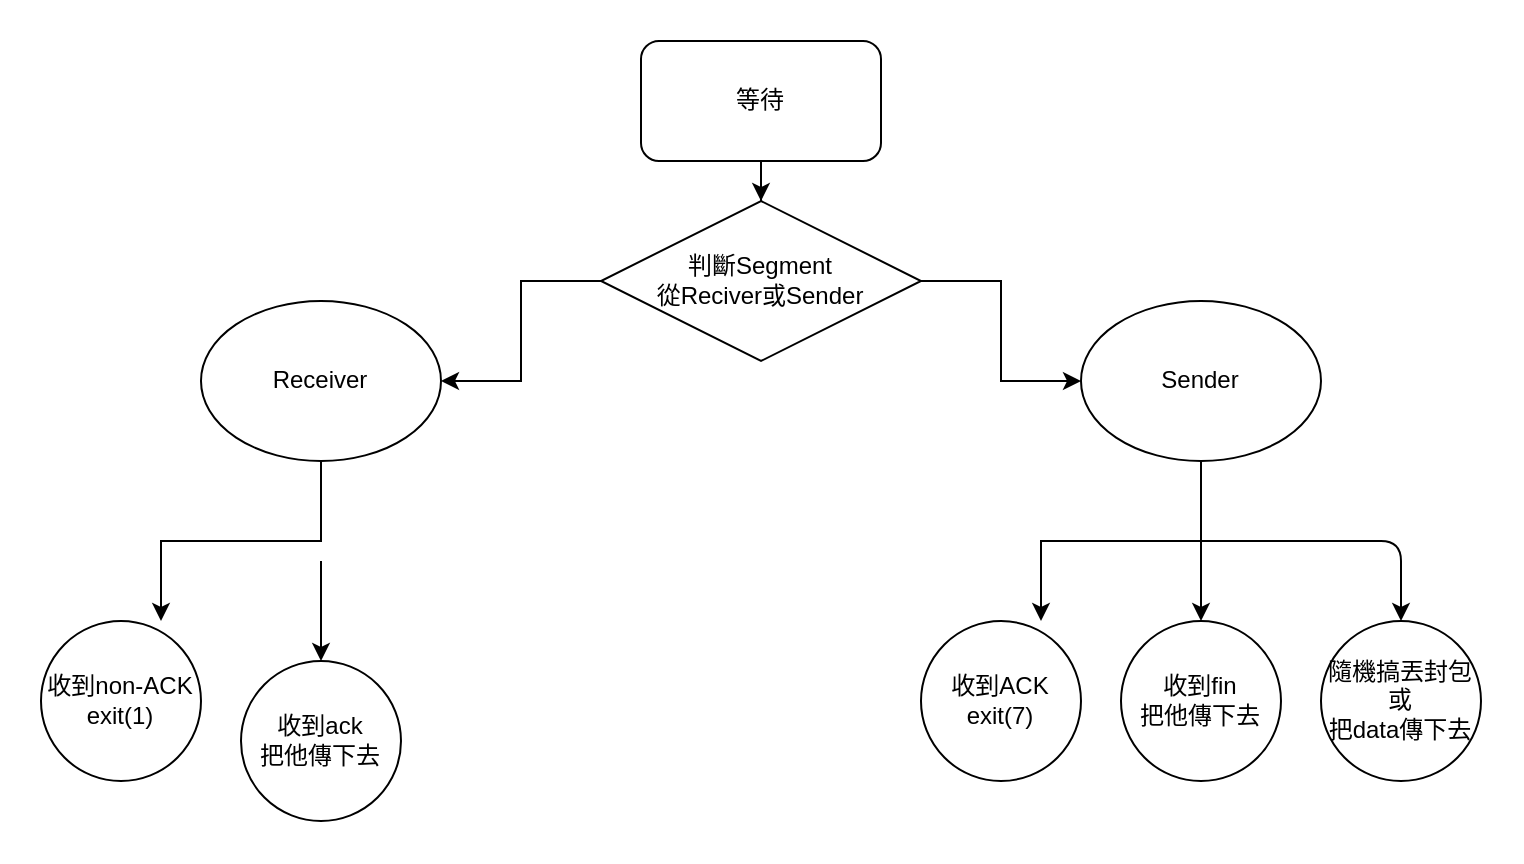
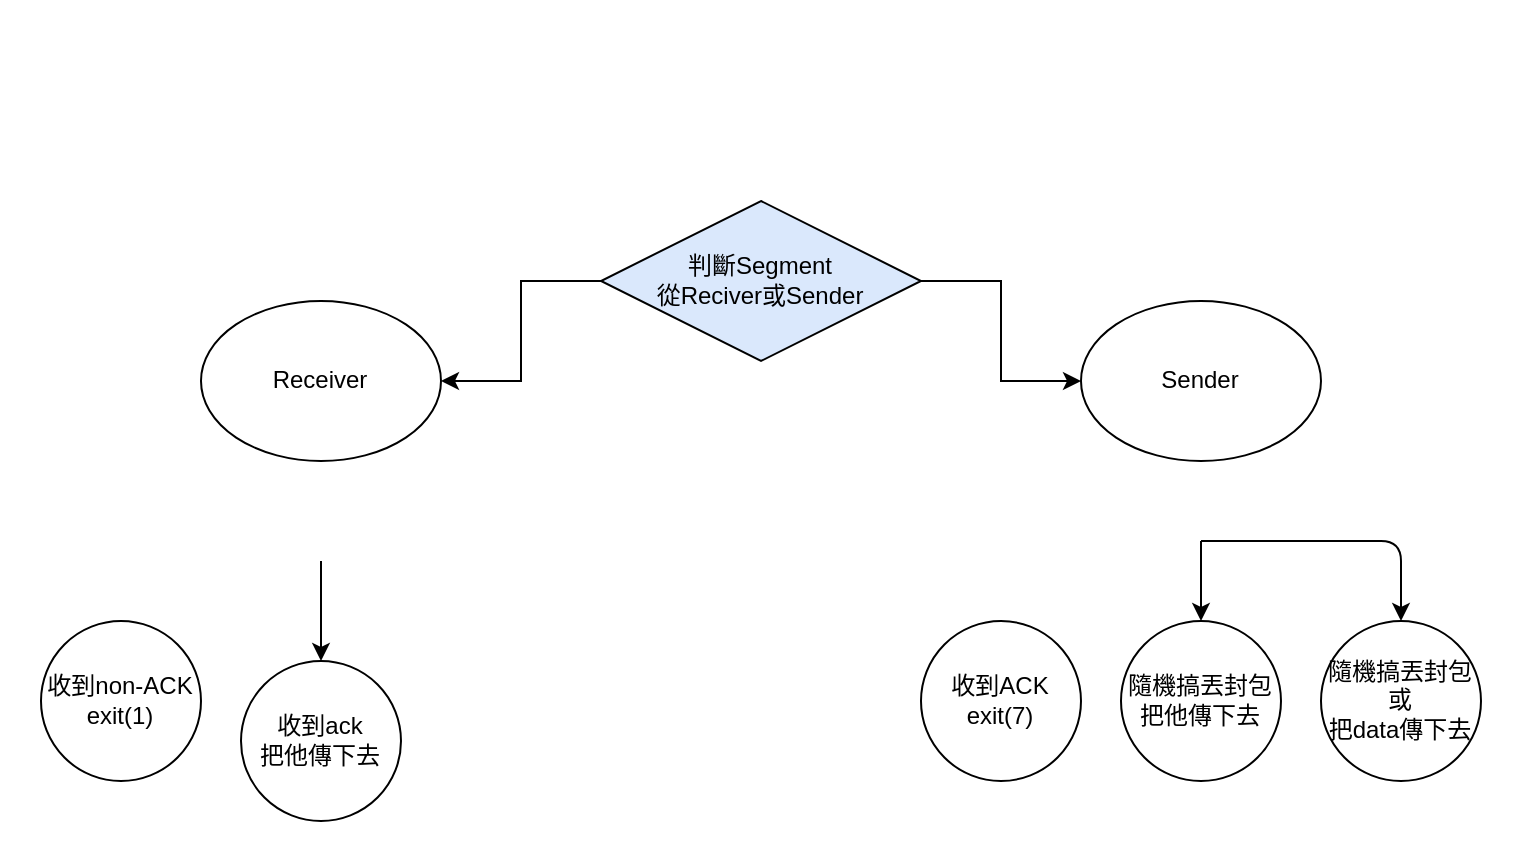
(761, 101) -> none
(761, 188) -> none
(761, 281) -> (761, 281)
(248, 541) -> none
(1128, 541) -> none
(1201, 701) -> (1201, 701)
